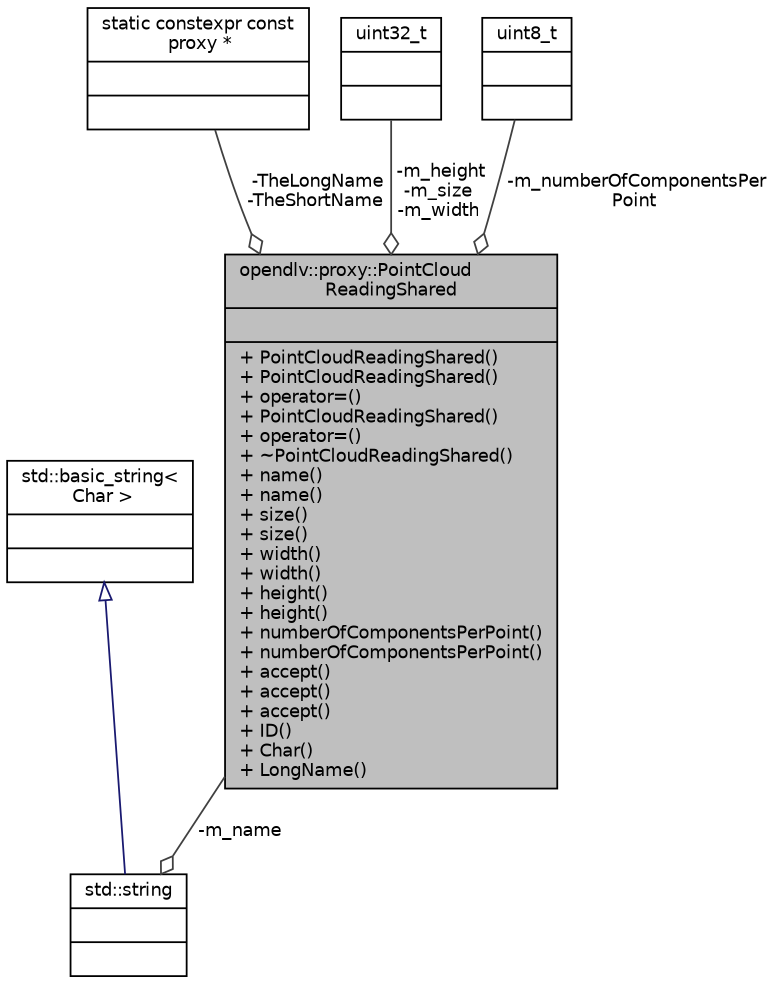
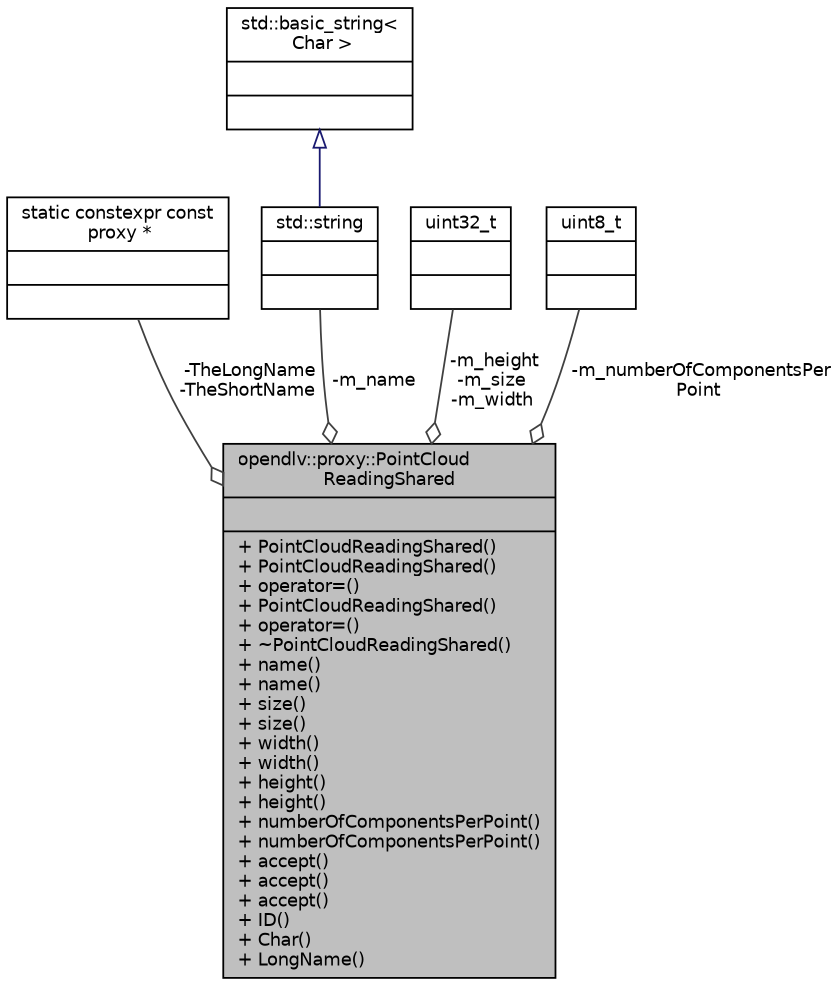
(199, 816) -> (323, 366)
